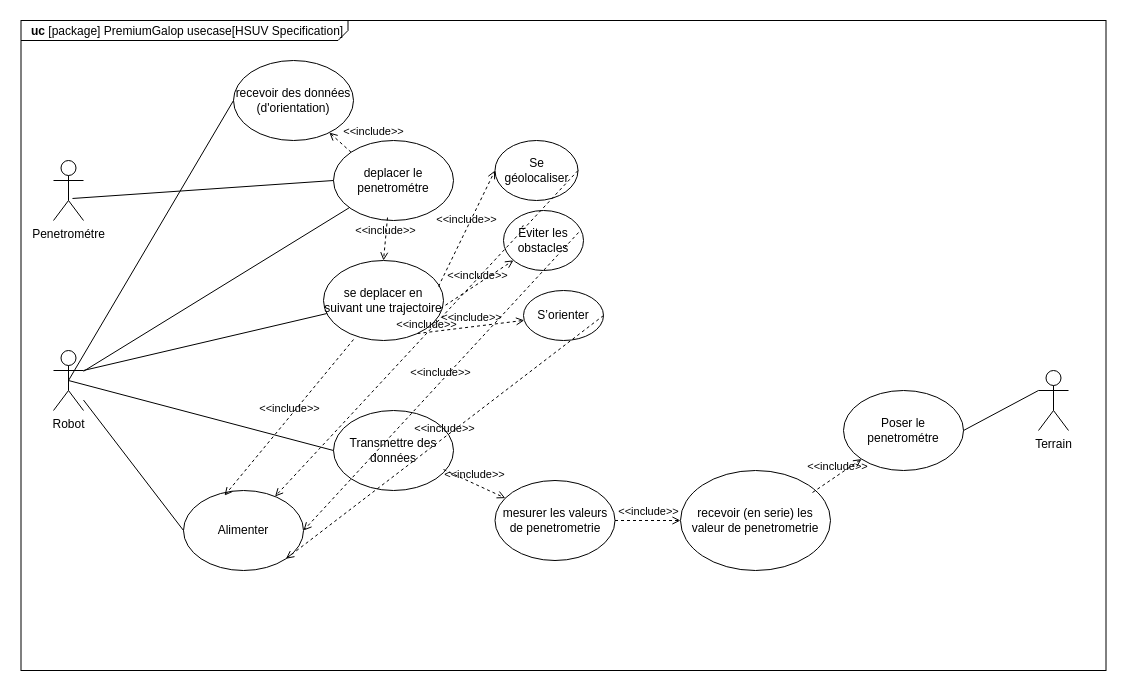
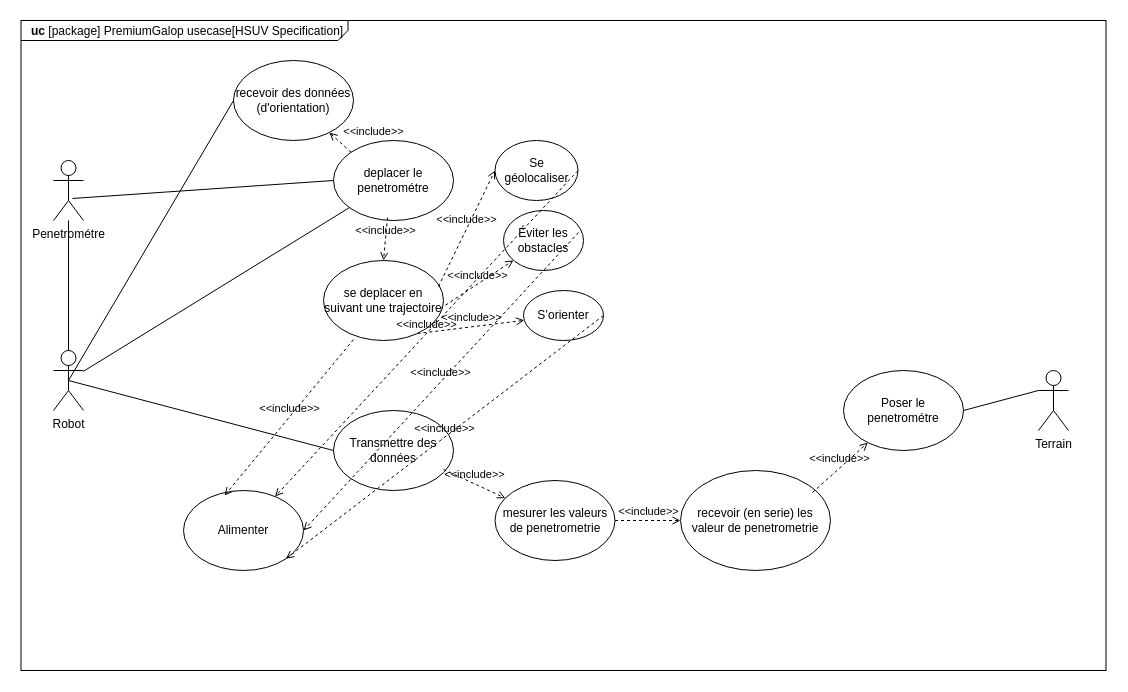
(209, 341) -> none
(904, 431) -> (904, 411)
(134, 465) -> (69, 286)
